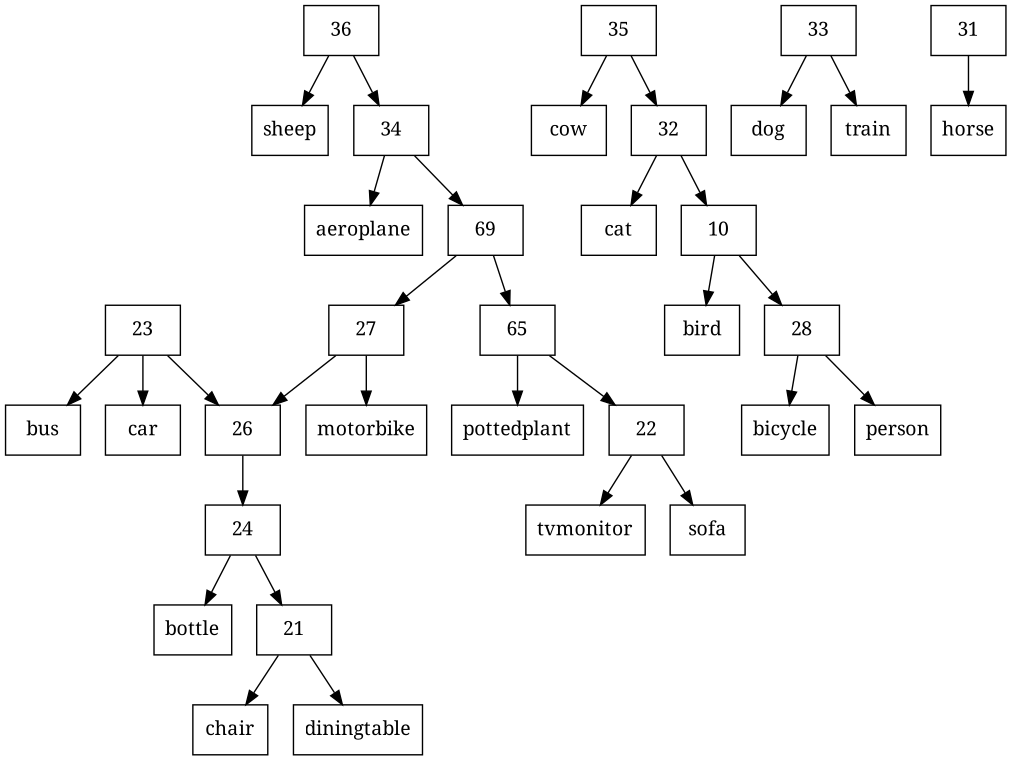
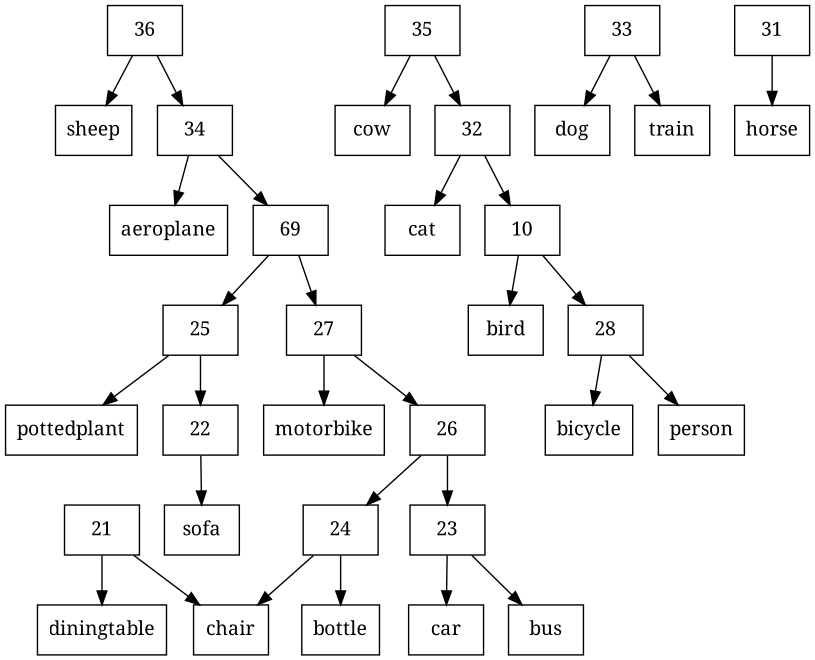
(518, 330) -> (200, 330)
(188, 375) -> (447, 473)
(586, 530) -> none
(265, 574) -> (291, 576)
